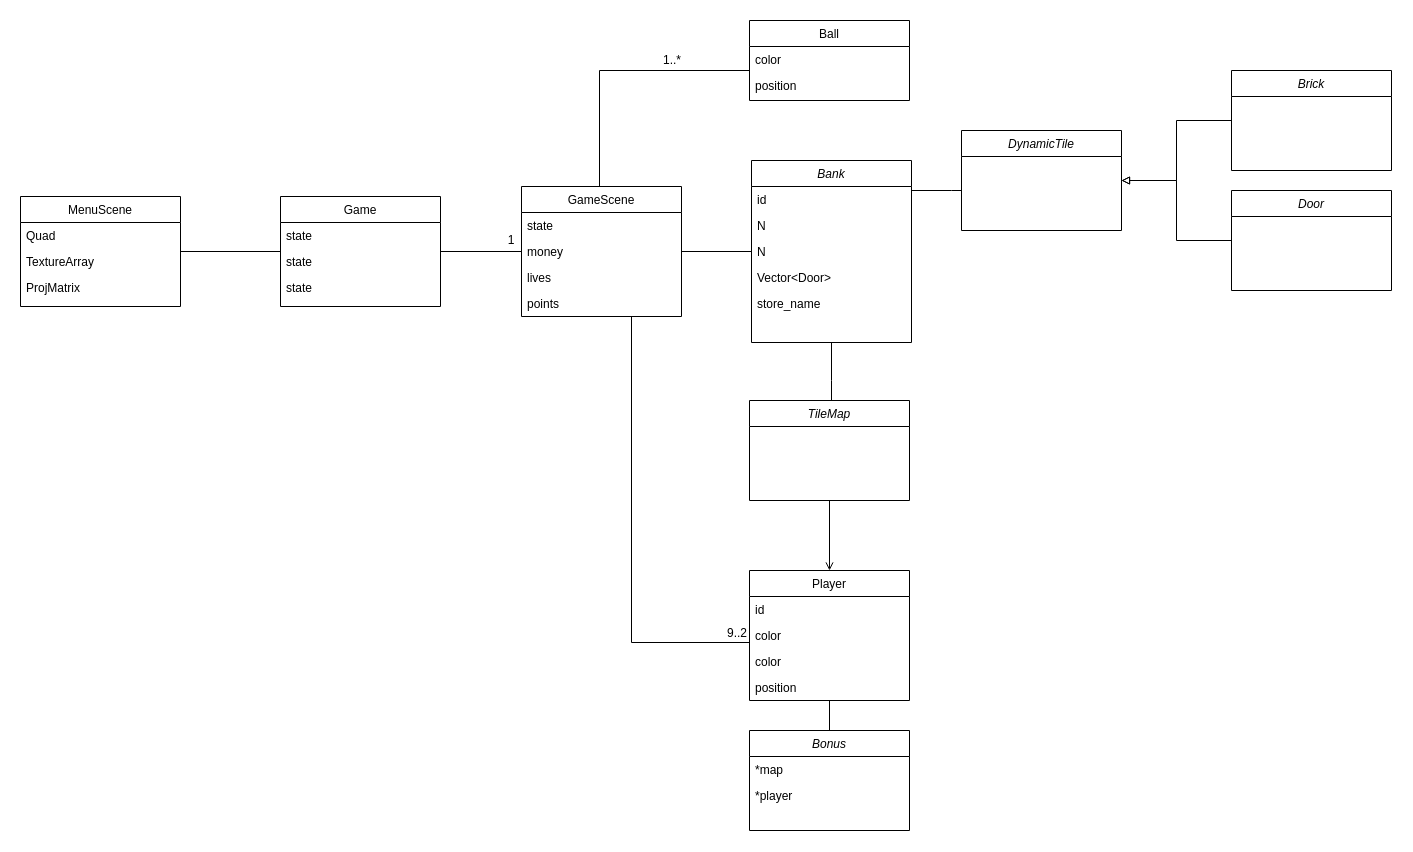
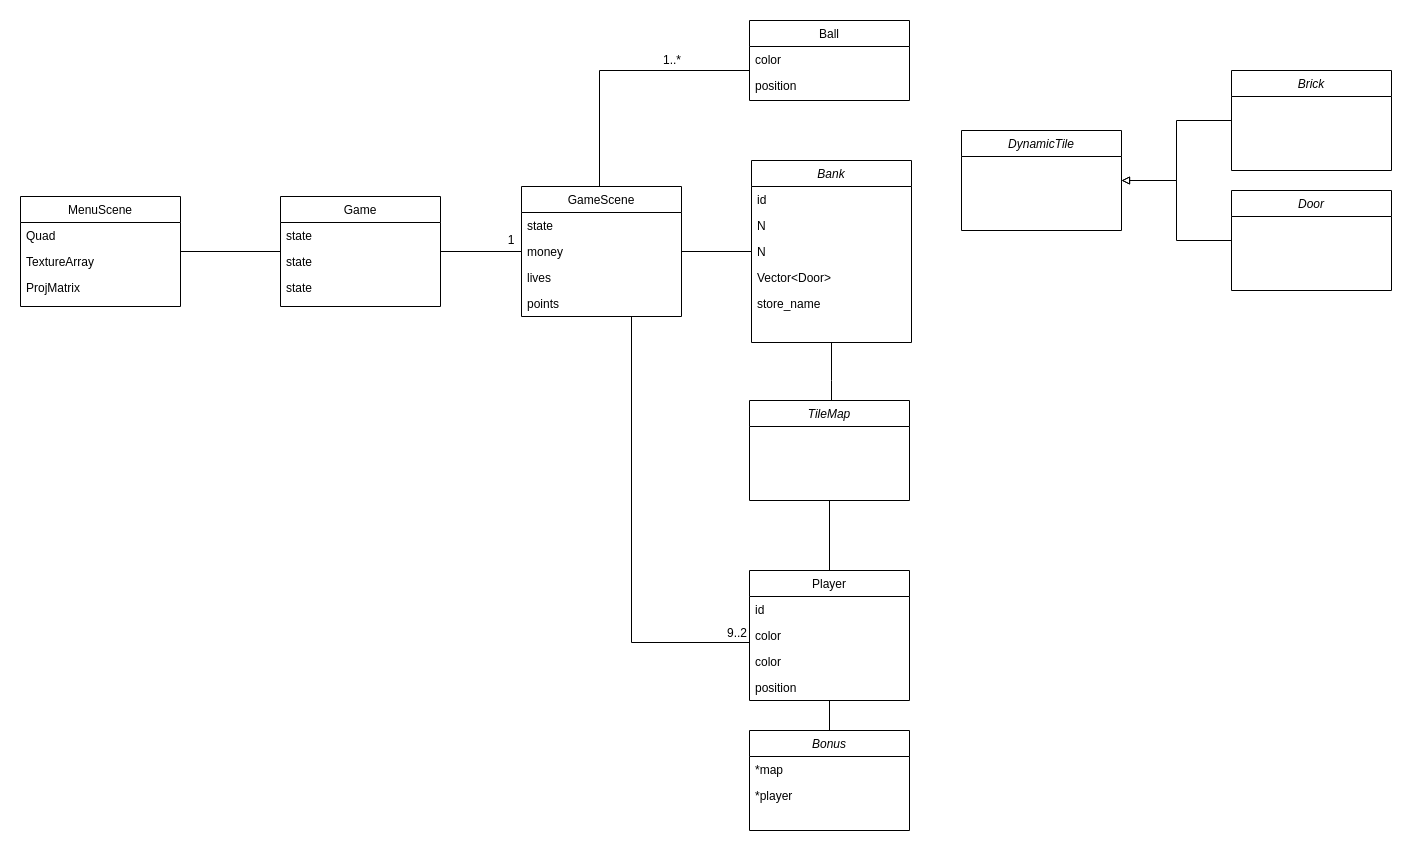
(936, 191) -> none
(830, 564) -> (830, 565)
